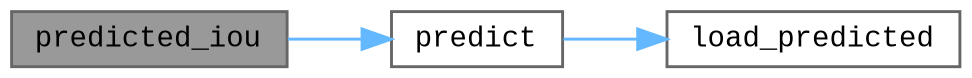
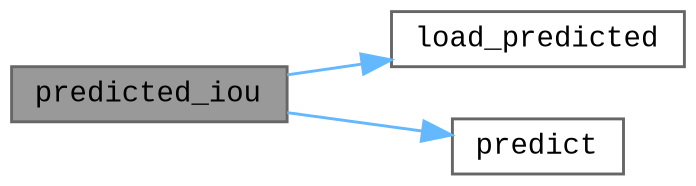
(600, 39) -> (325, 69)
